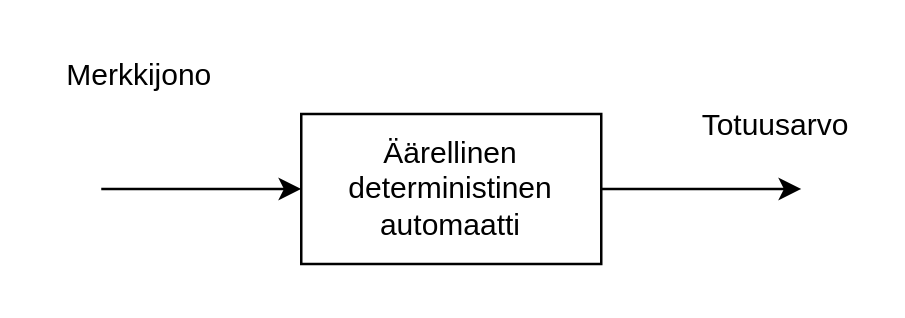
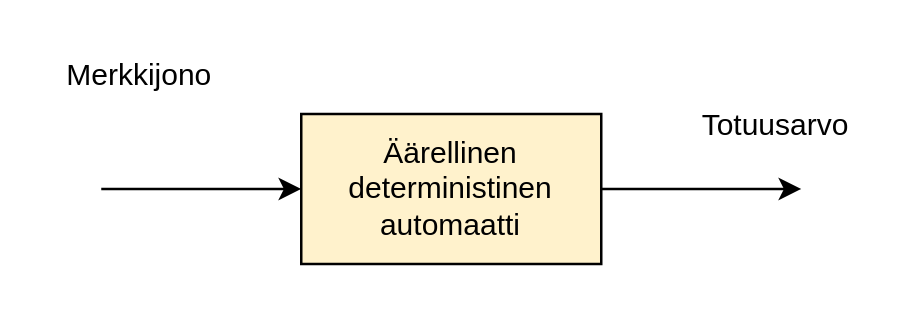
(451, 189) -> (451, 189)
